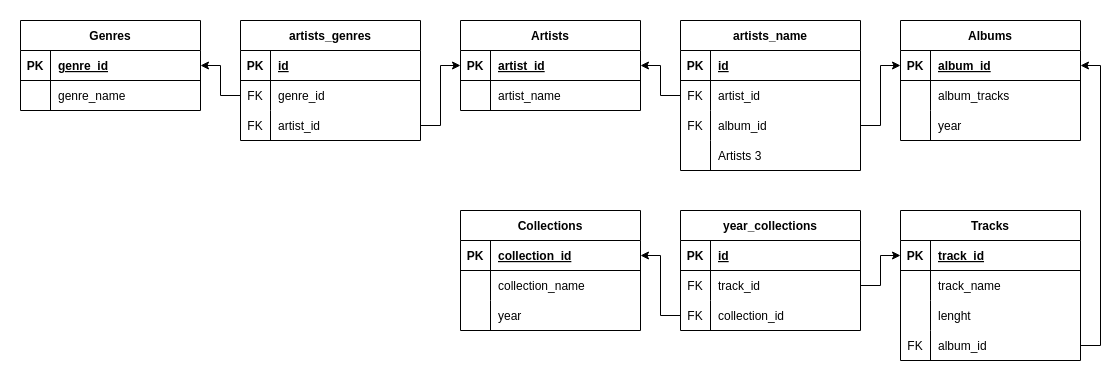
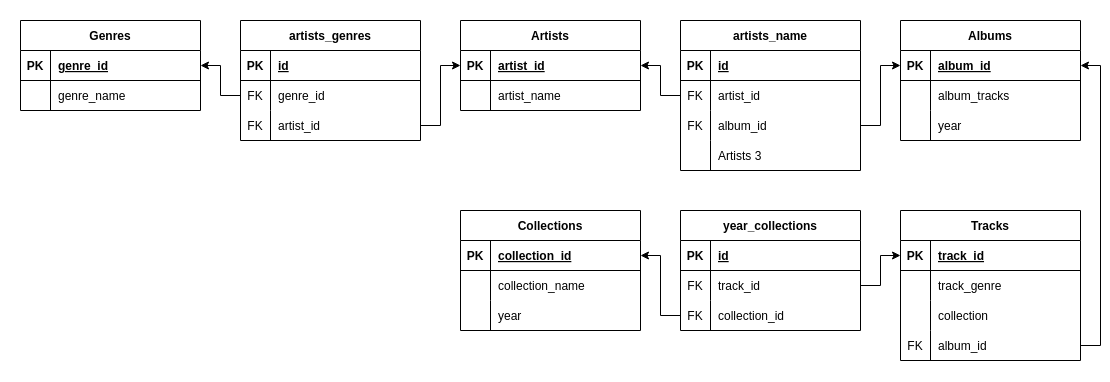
(972, 286) -> (975, 286)
(957, 316) -> (967, 316)
